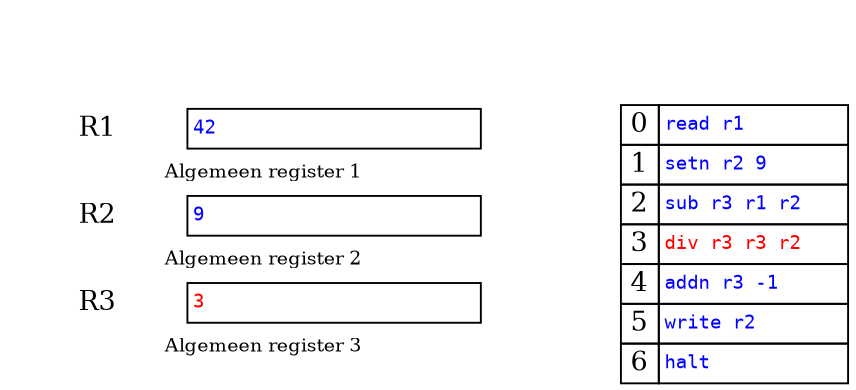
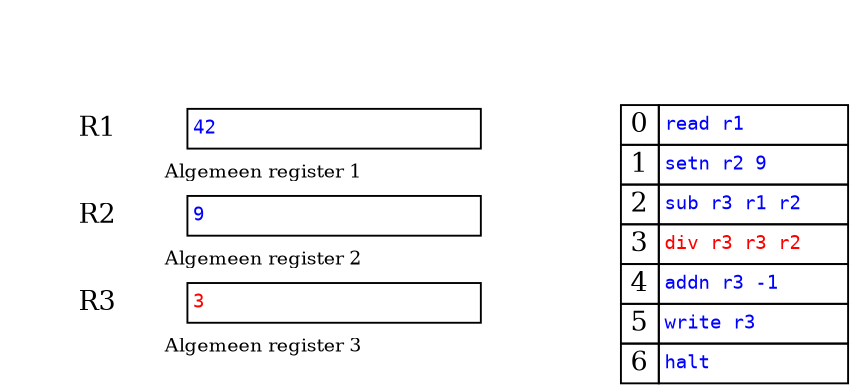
(711, 323) -> (711, 323)
